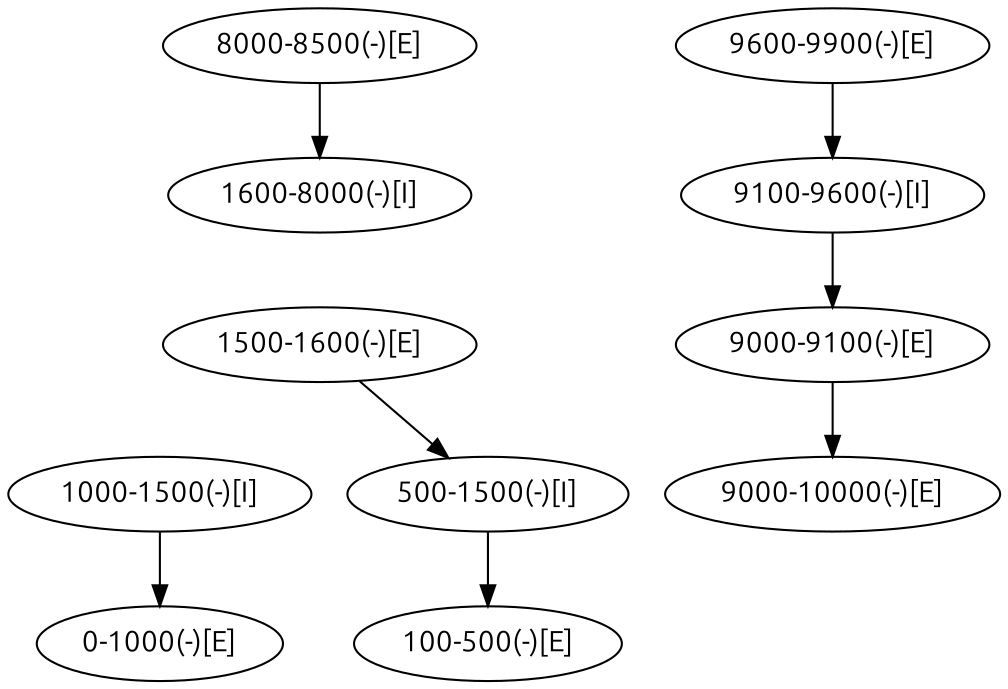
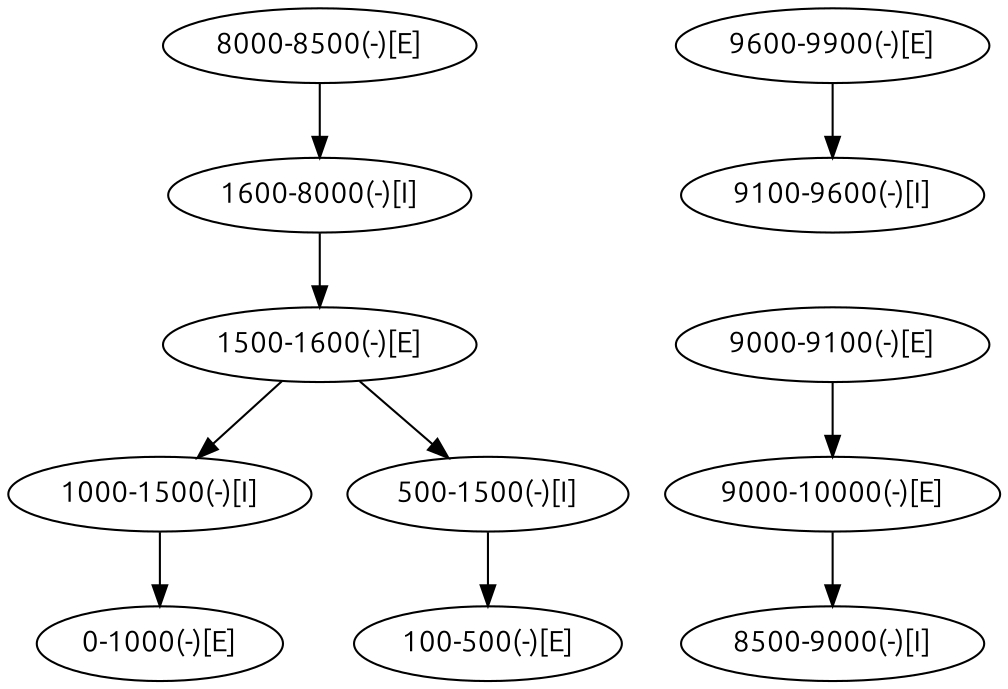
none -> (320, 260)
(833, 260) -> none
none -> (248, 412)
none -> (833, 644)
